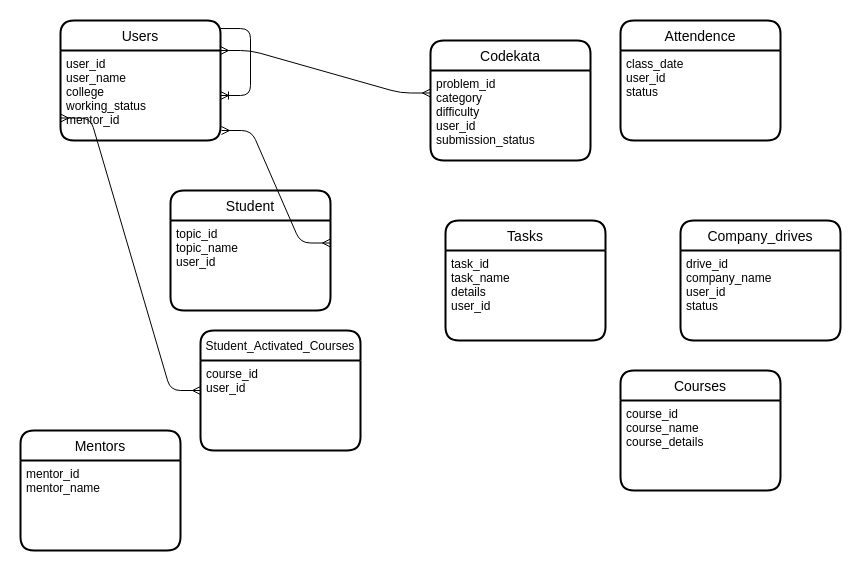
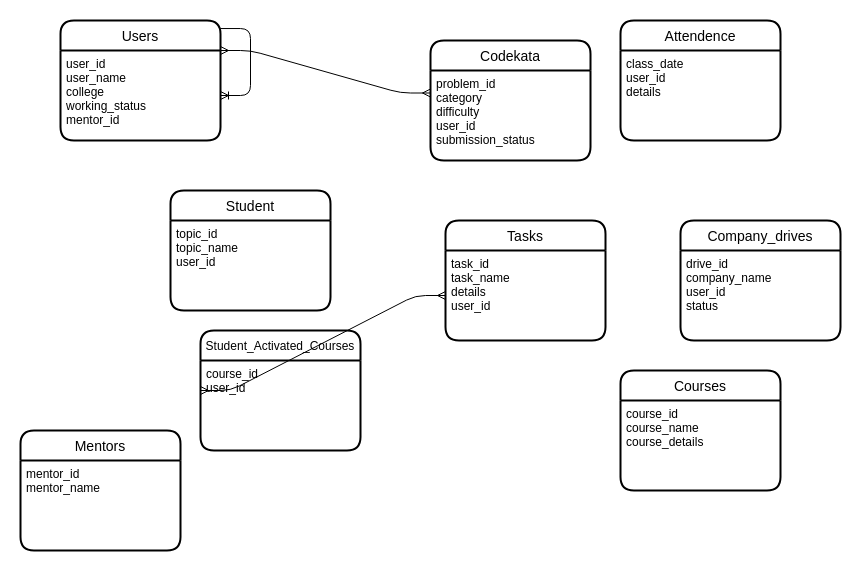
(658, 64) -> (658, 64)
(276, 186) -> none
(130, 254) -> (322, 344)
